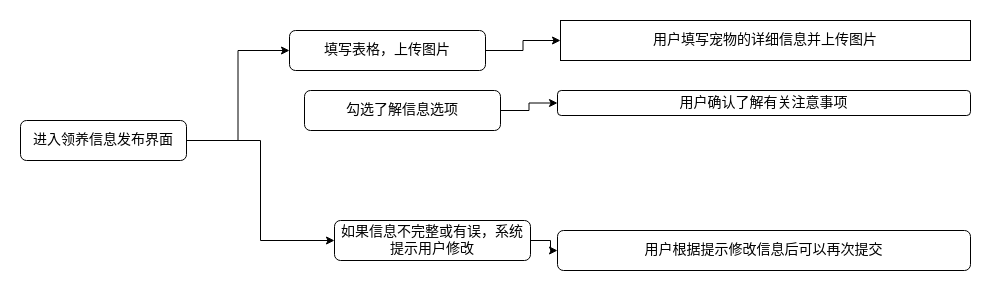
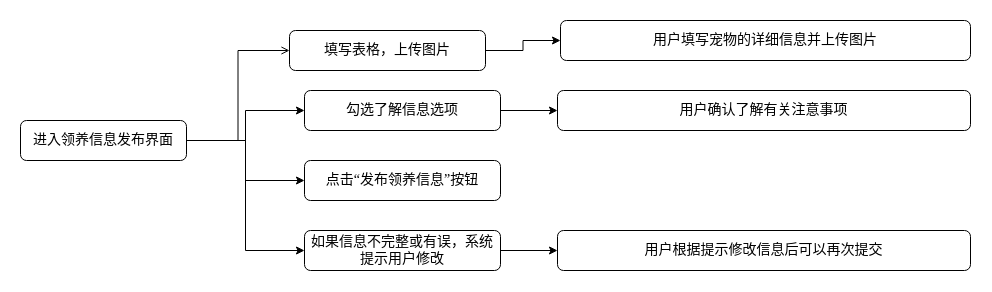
(766, 41) -> (766, 41)
(281, 51) -> (283, 51)
(764, 103) -> (764, 111)
none -> (258, 111)
none -> (272, 181)
none -> (403, 181)
(433, 241) -> (403, 251)
